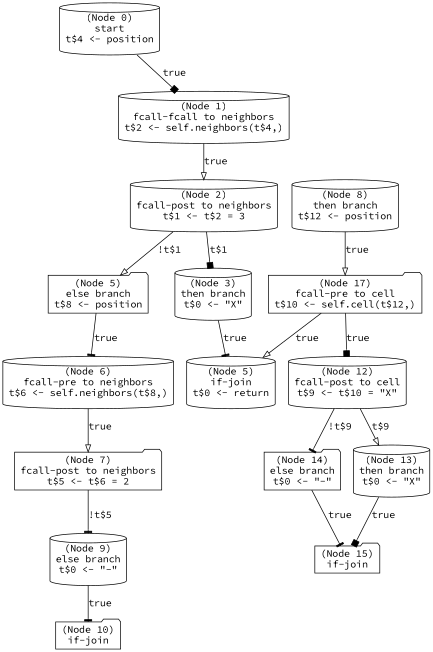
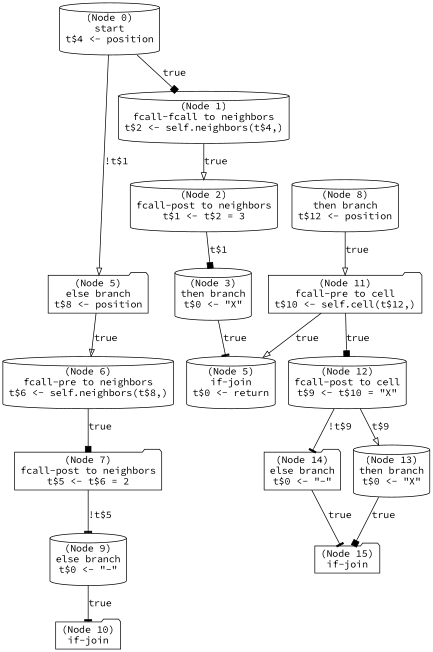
(150, 251) -> (104, 161)
(345, 294) -> (345, 294)
(94, 333) -> (94, 333)
(88, 427) -> (88, 427)
